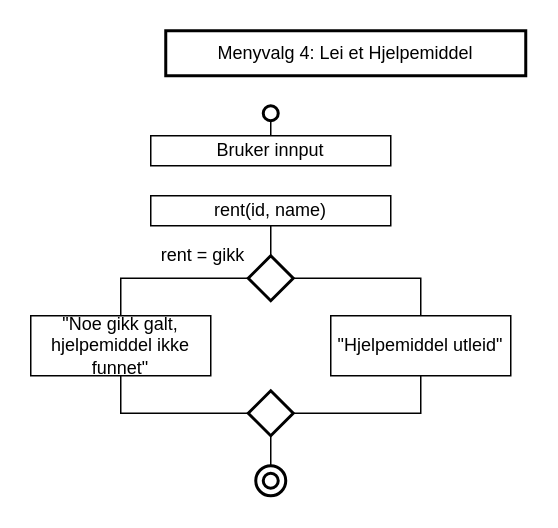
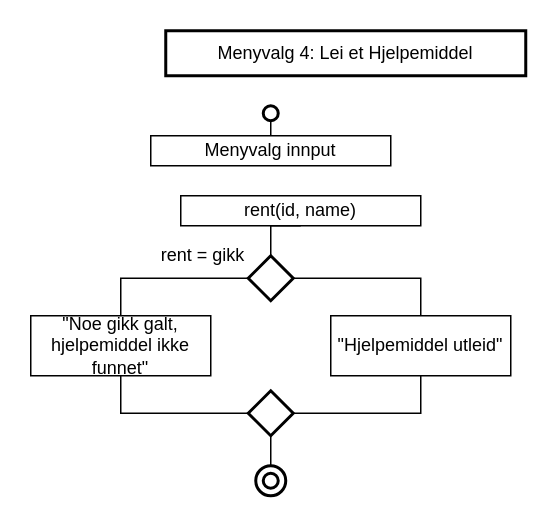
(271, 151) -> (271, 151)
(271, 211) -> (301, 211)
